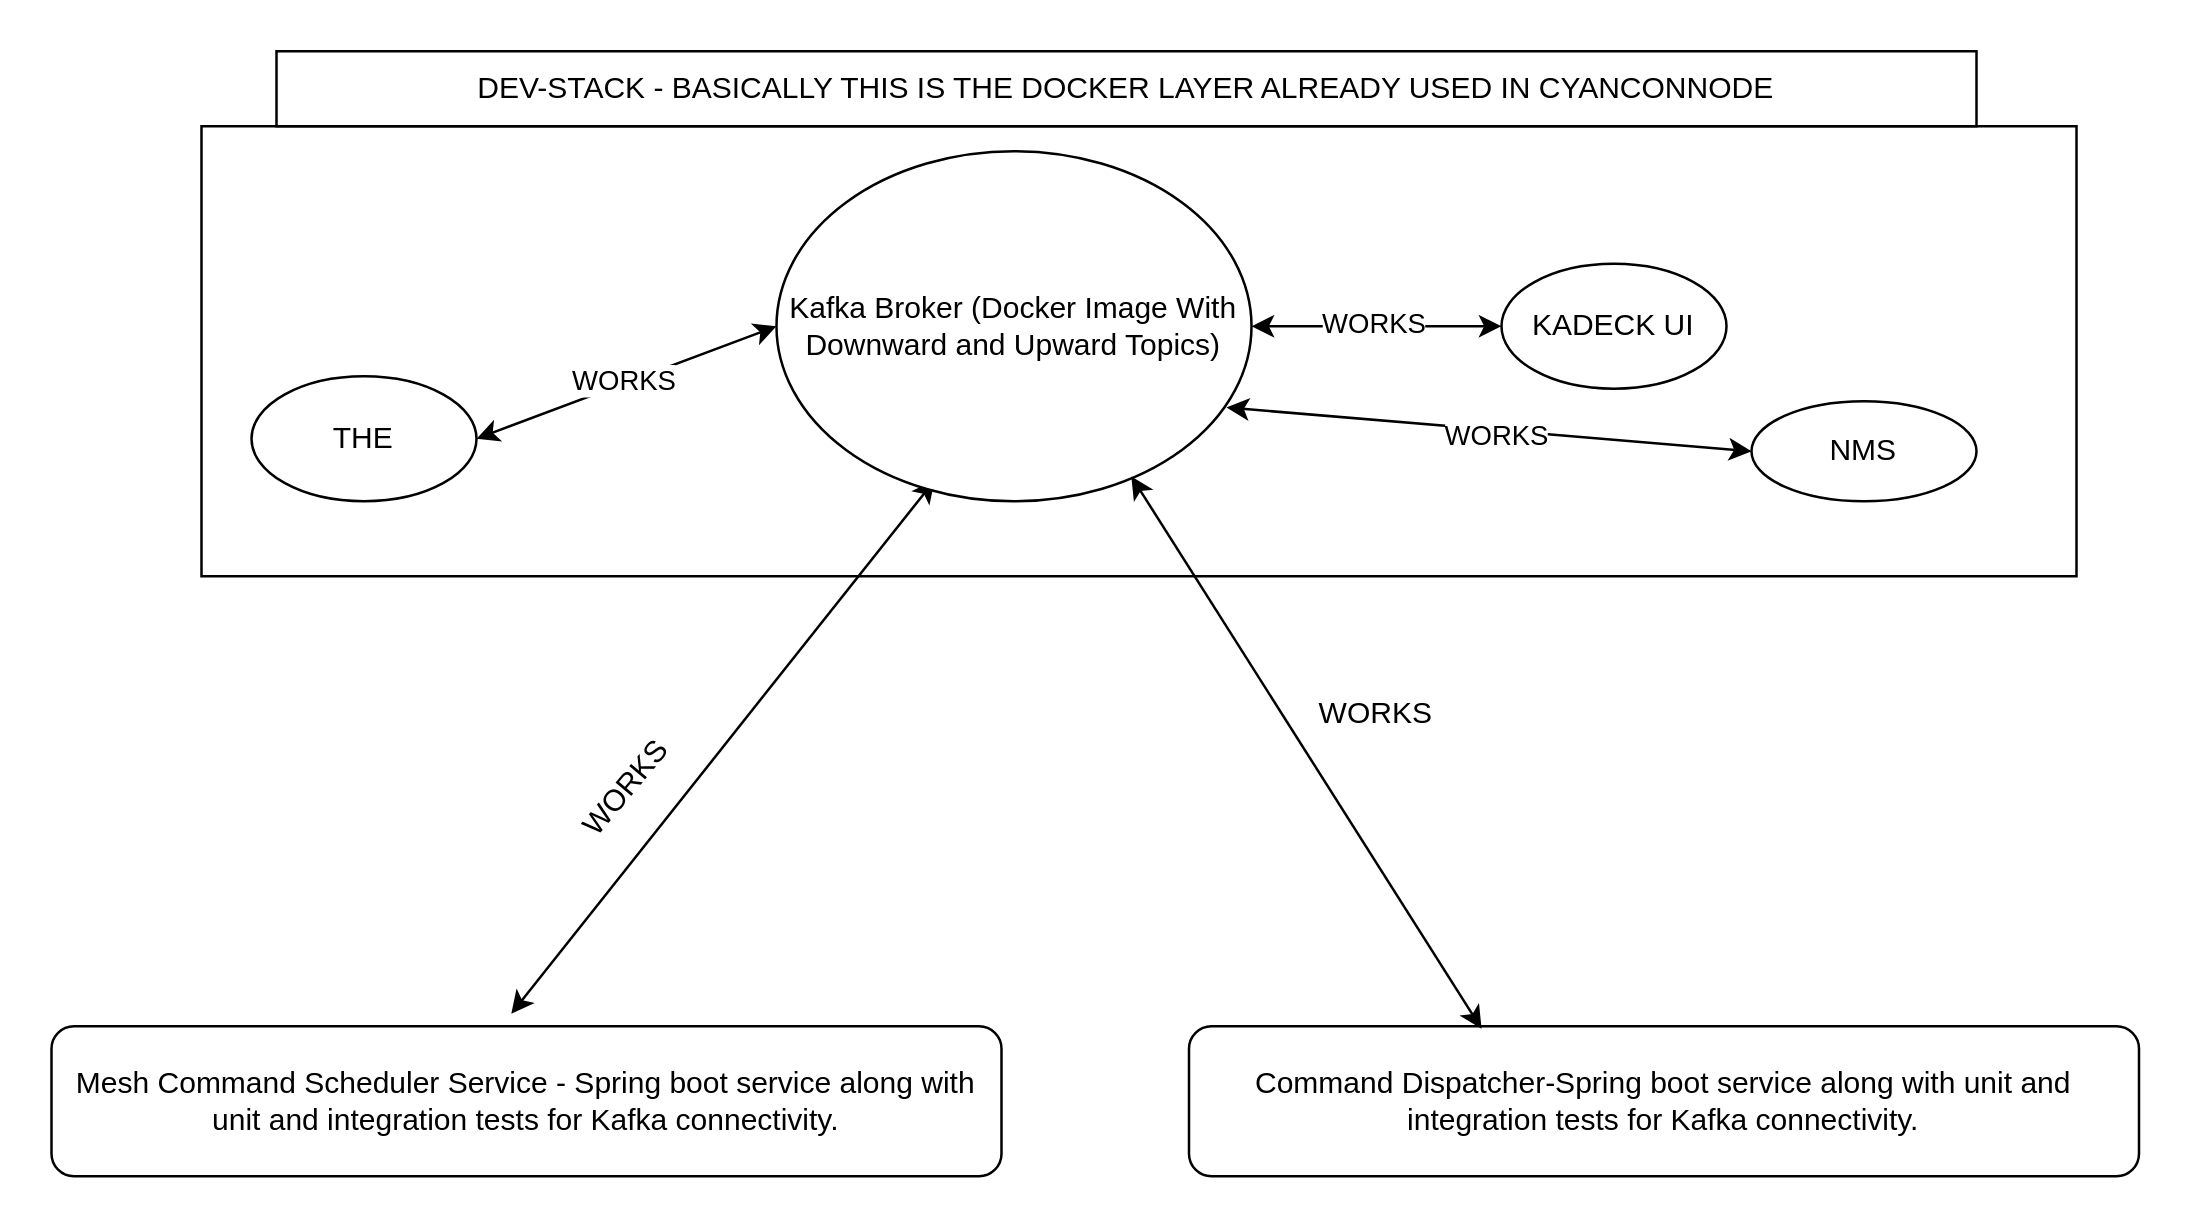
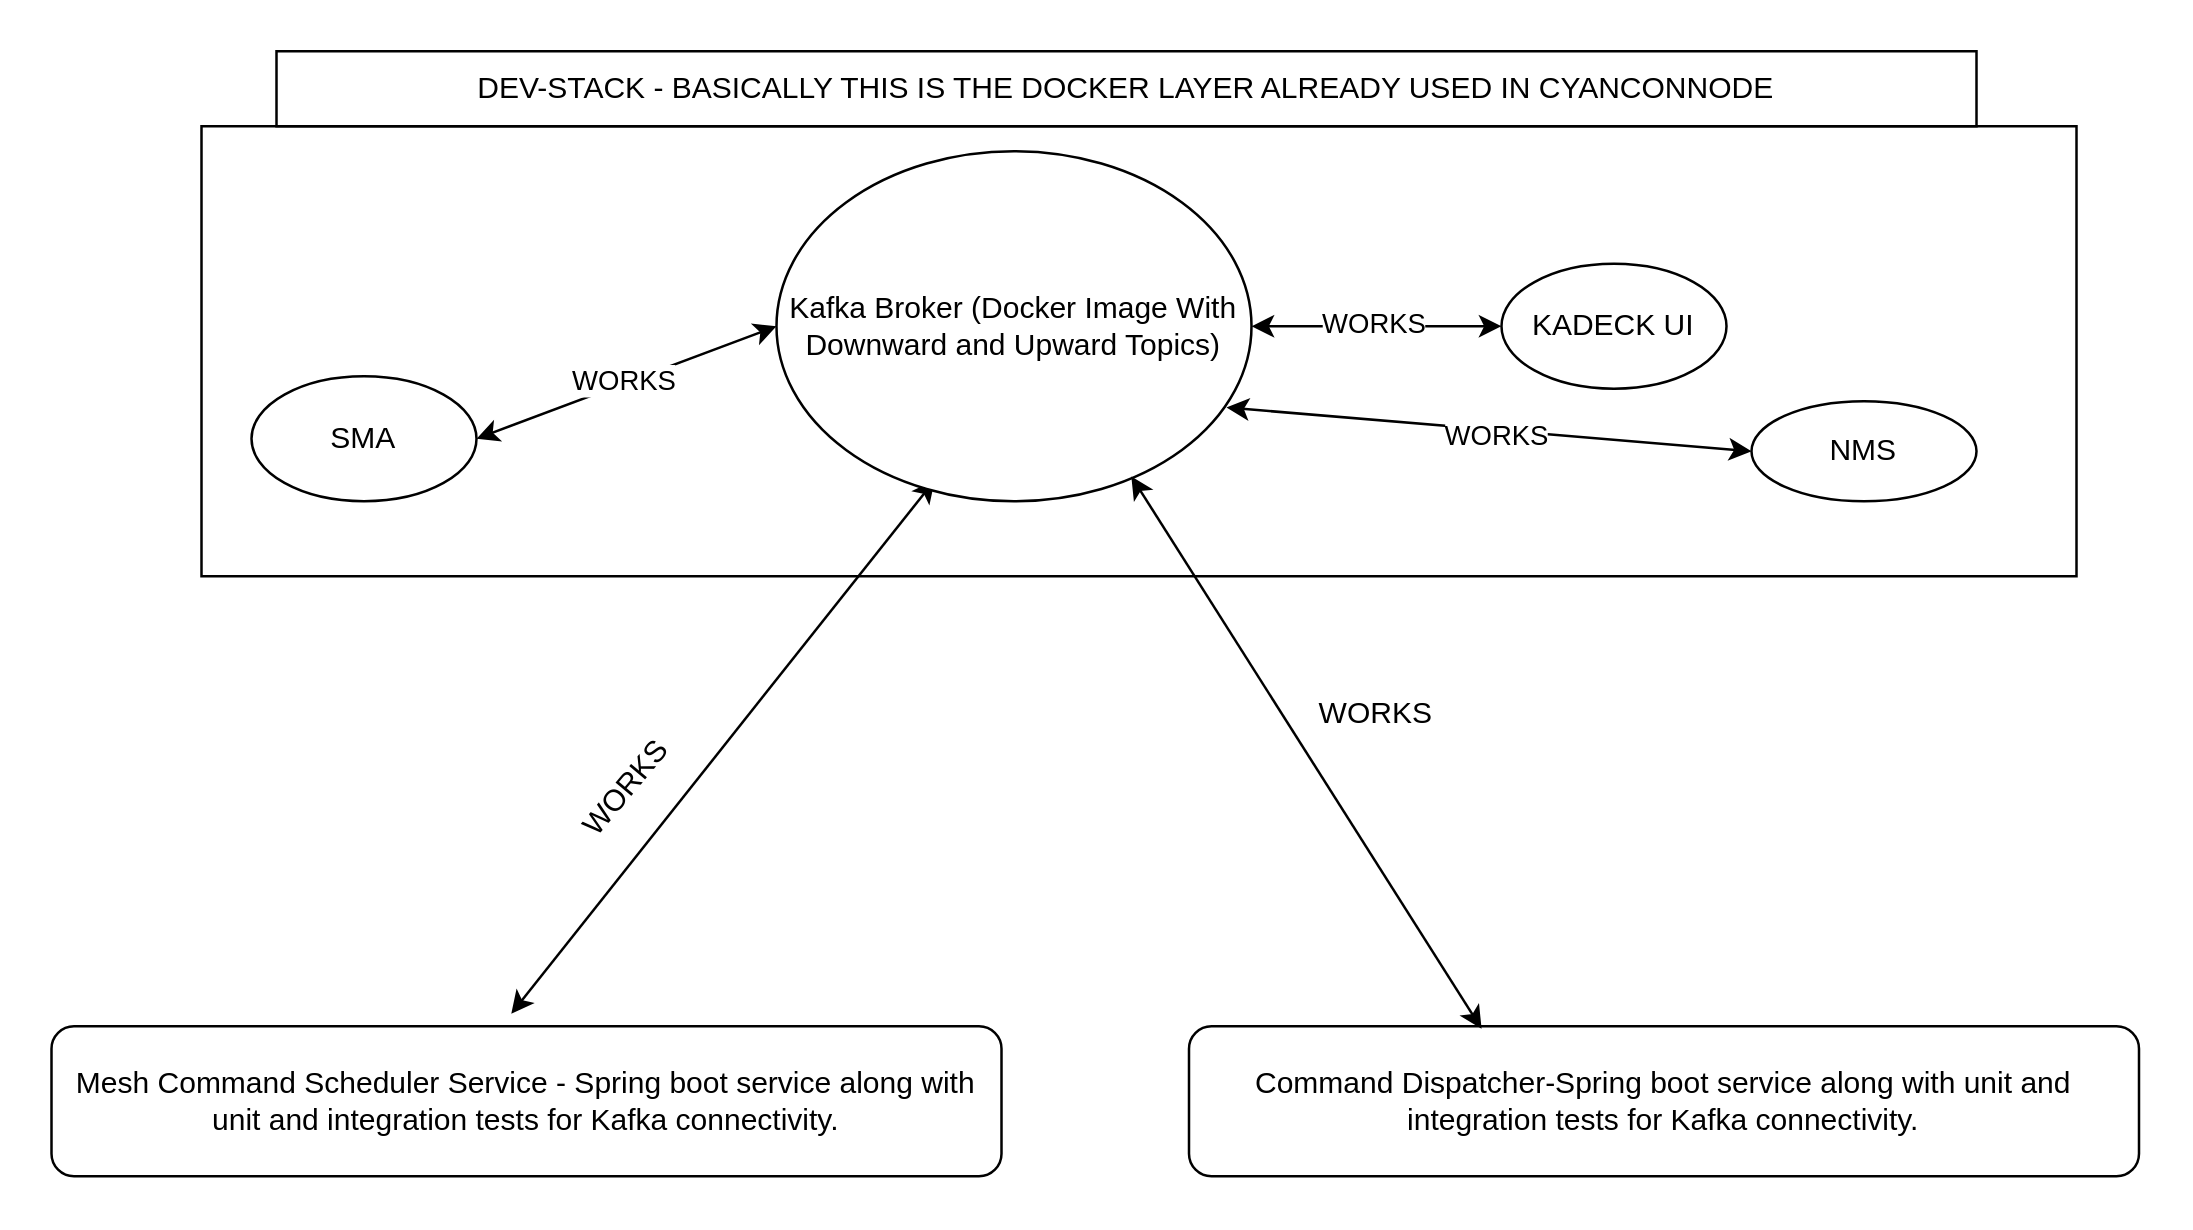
(364, 439) -> (364, 439)
